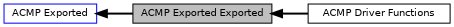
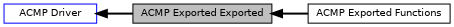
(50, 14) -> (50, 14)
(379, 14) -> (379, 14)
